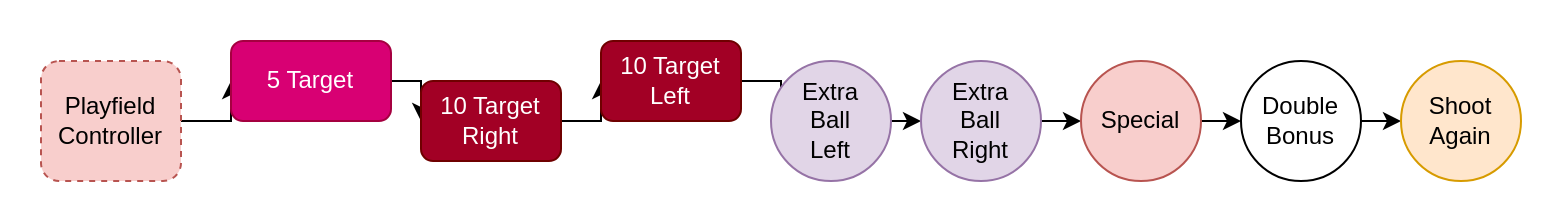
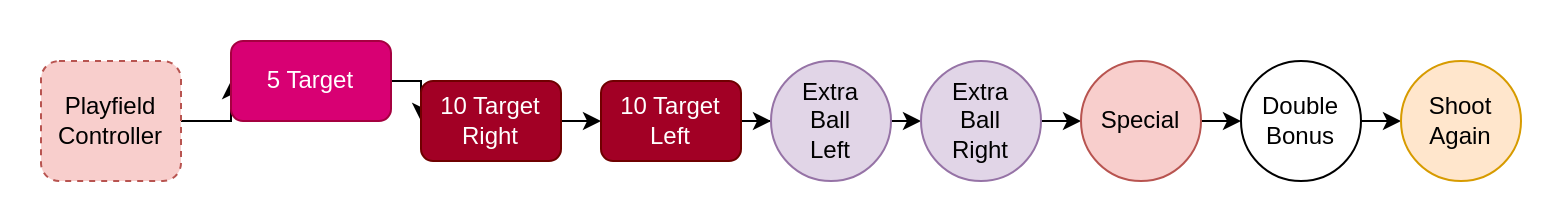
(671, 81) -> (671, 121)
